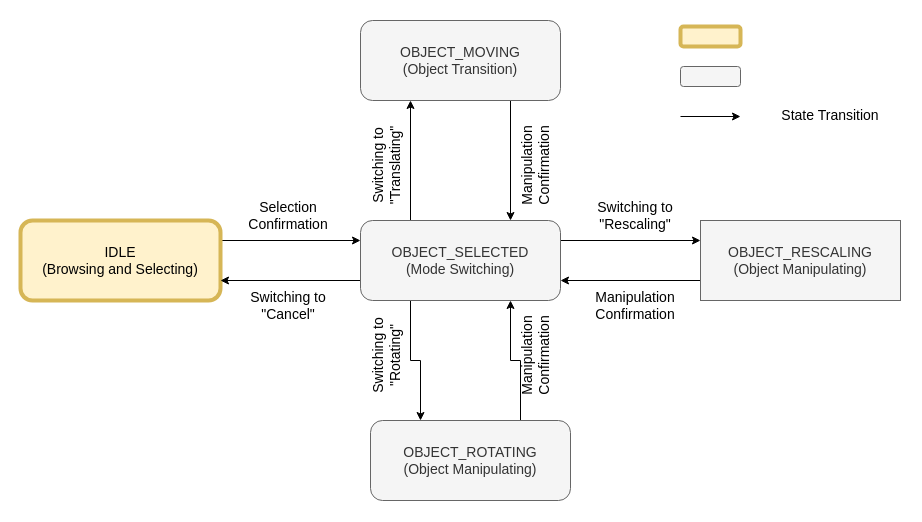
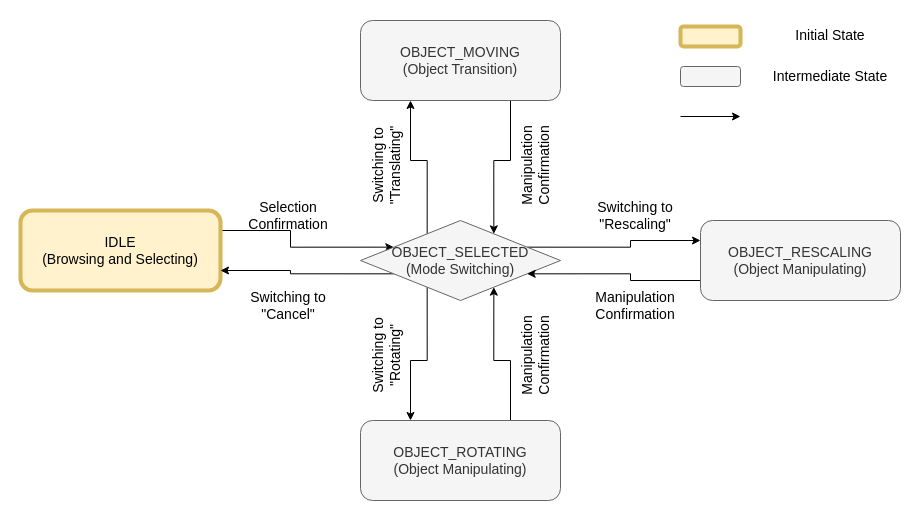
none -> (831, 36)
none -> (831, 77)
(831, 116) -> none
(121, 261) -> (121, 251)
(461, 261) -> (461, 261)
(801, 261) -> (801, 261)
(471, 461) -> (461, 461)
